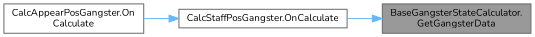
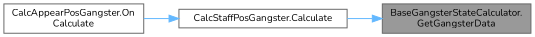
(263, 19) -> (263, 19)
